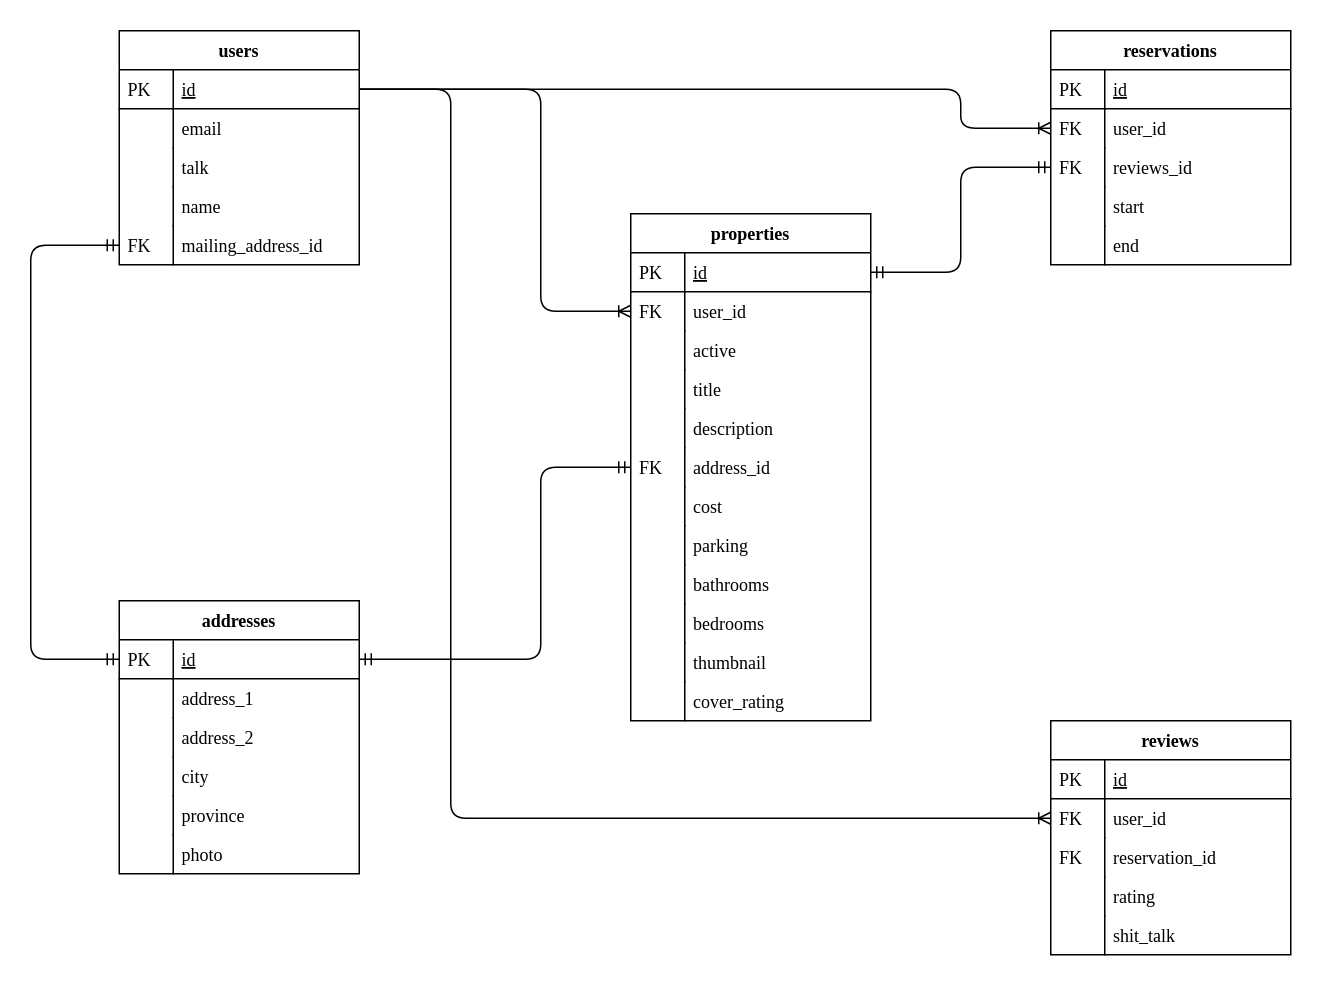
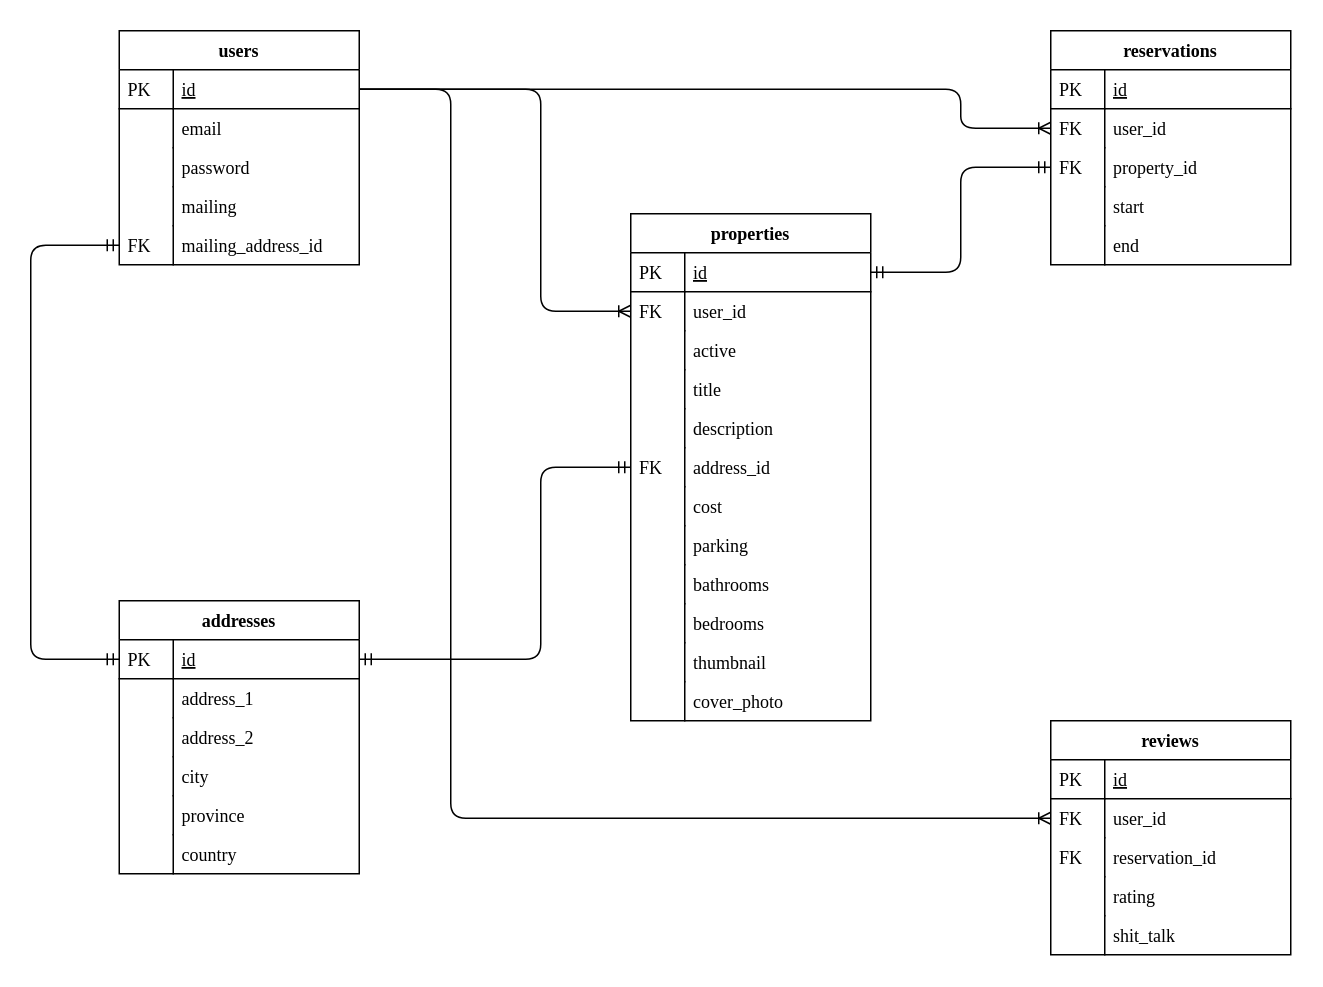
(199, 168) -> (222, 168)
(1159, 168) -> (1166, 168)
(202, 207) -> (210, 207)
(751, 702) -> (748, 702)
(207, 855) -> (217, 855)
